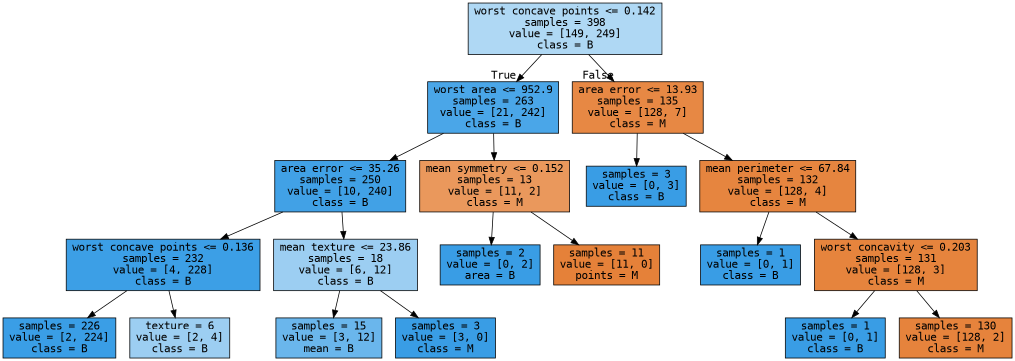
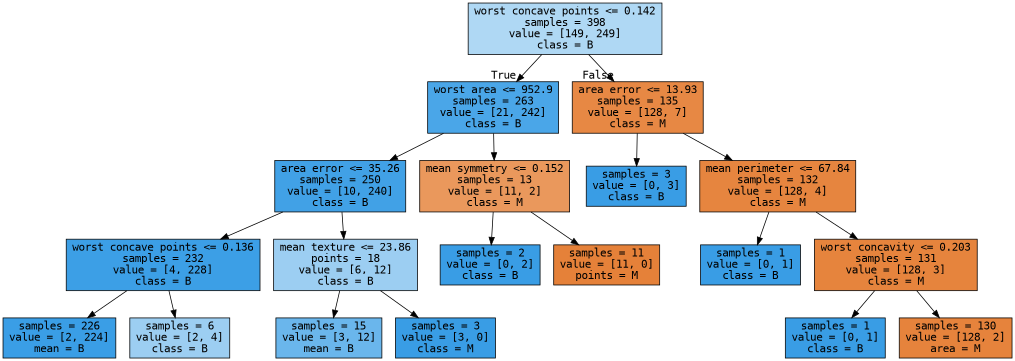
(346, 265) -> (346, 265)
(490, 265) -> (490, 265)
(59, 338) -> (59, 338)
(180, 338) -> (180, 338)
(956, 338) -> (956, 338)
